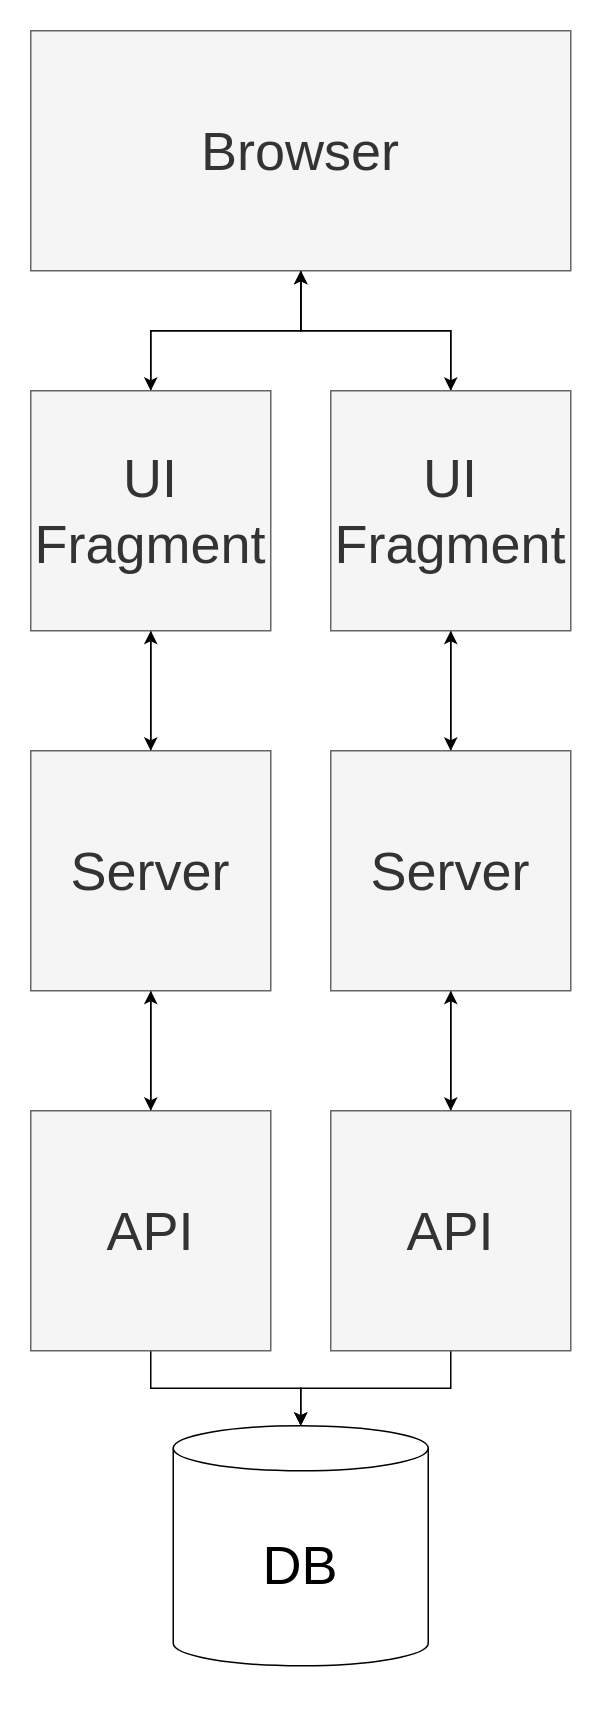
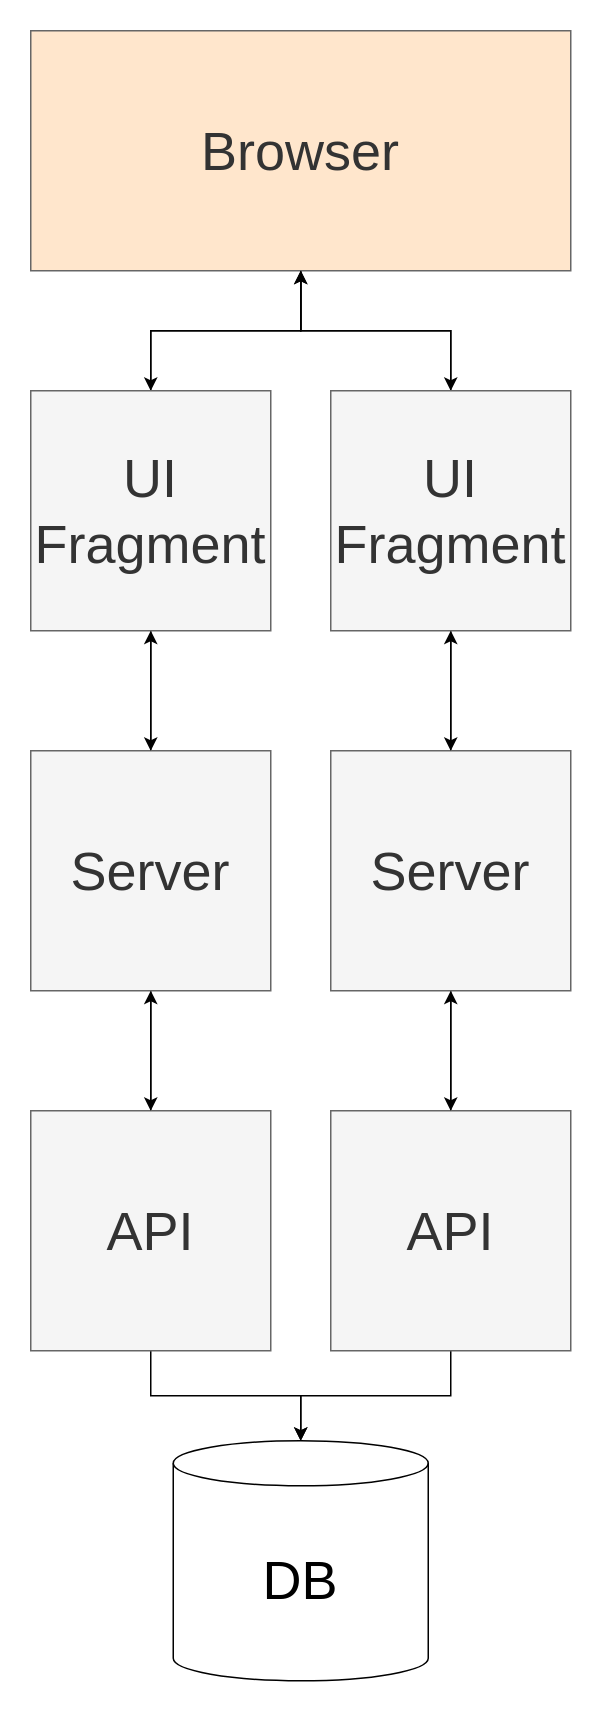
(301, 151) -> (301, 151)
(301, 1546) -> (301, 1561)
